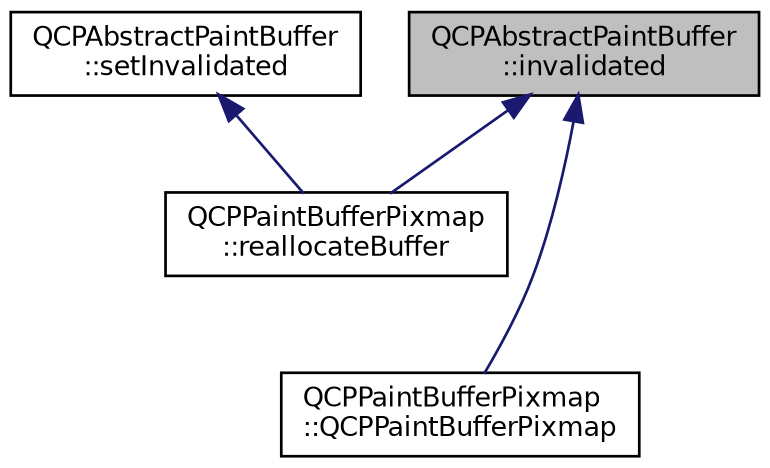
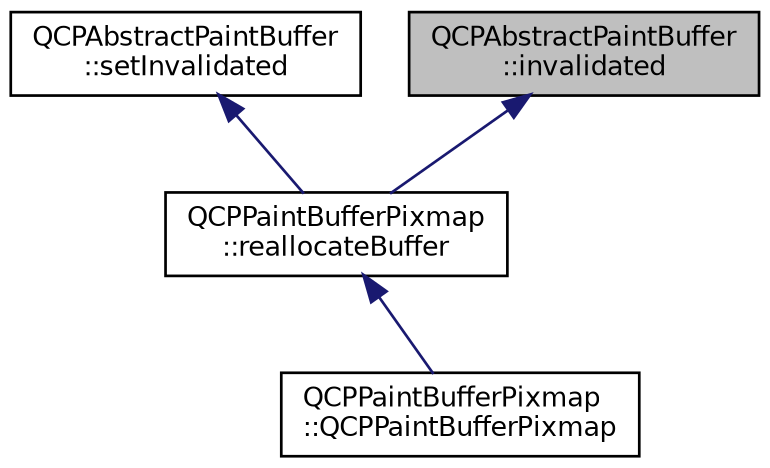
(541, 252) -> (406, 335)
